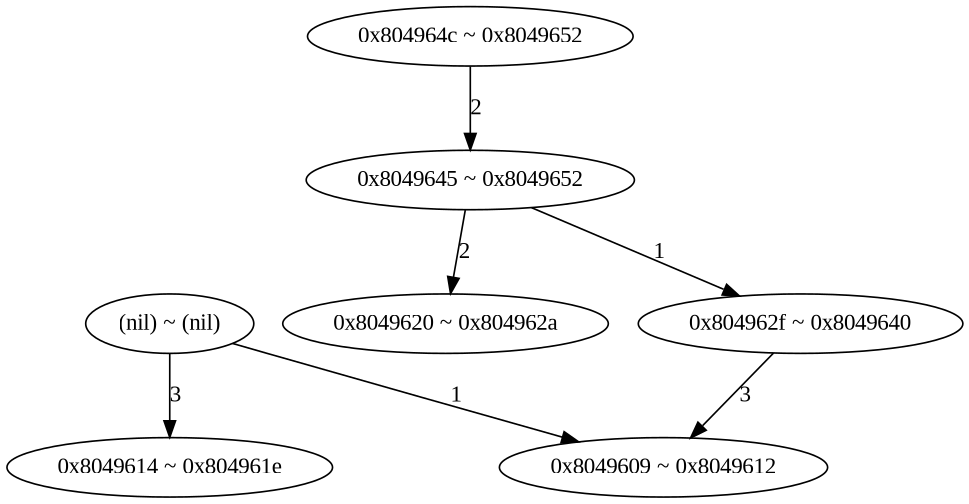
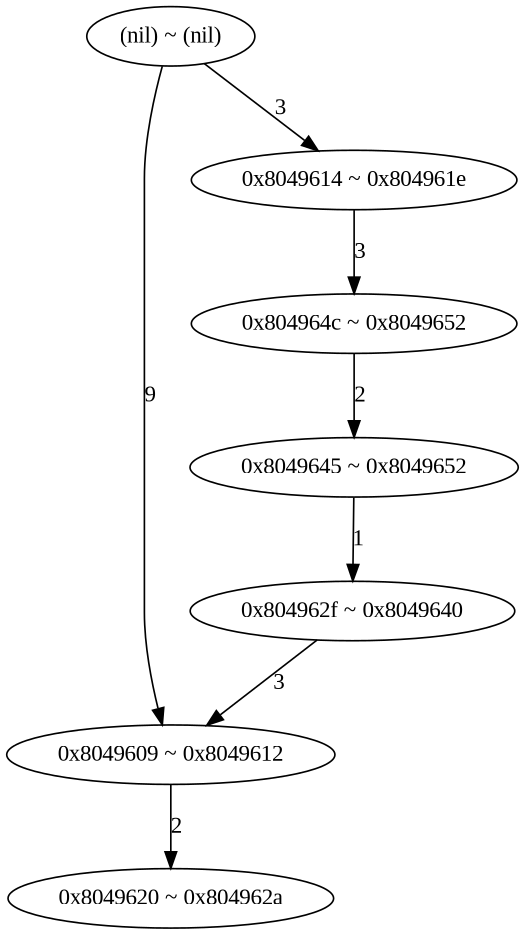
none -> (354, 244)
(459, 244) -> (171, 818)
(456, 396) -> (150, 396)
